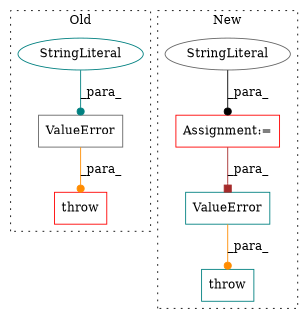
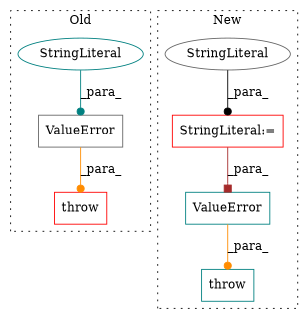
(228, 131) -> (228, 131)
